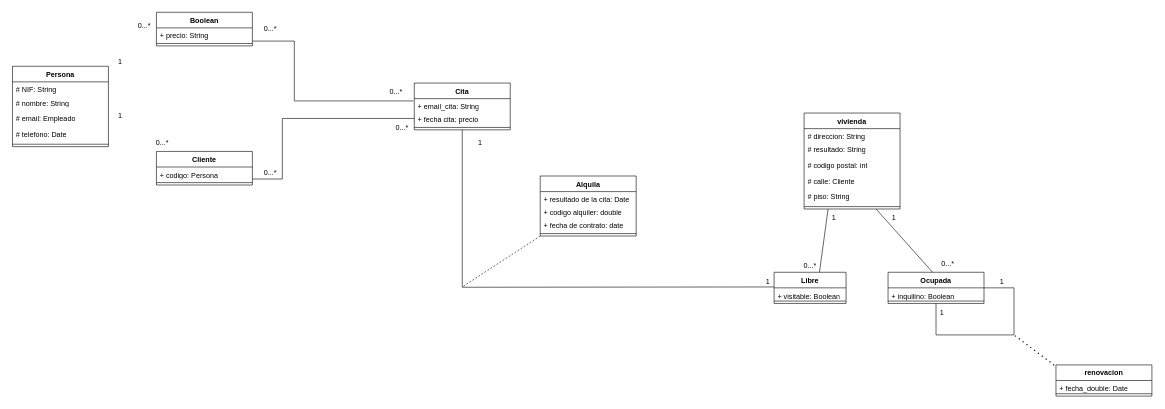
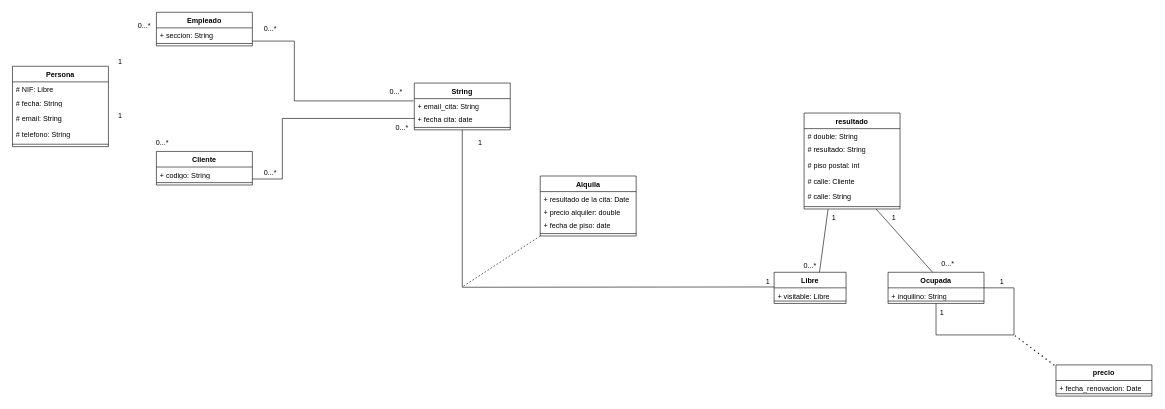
(204, 21) -> (204, 21)
(187, 36) -> (189, 36)
(38, 90) -> (36, 90)
(462, 92) -> (462, 92)
(44, 104) -> (42, 104)
(45, 119) -> (41, 119)
(453, 120) -> (450, 120)
(852, 122) -> (852, 122)
(44, 135) -> (48, 135)
(841, 137) -> (835, 137)
(842, 166) -> (838, 166)
(190, 176) -> (187, 176)
(831, 197) -> (833, 197)
(586, 213) -> (586, 213)
(589, 231) -> (581, 227)
(925, 297) -> (923, 297)
(811, 301) -> (808, 297)
(1104, 374) -> (1104, 374)
(1096, 389) -> (1105, 389)
